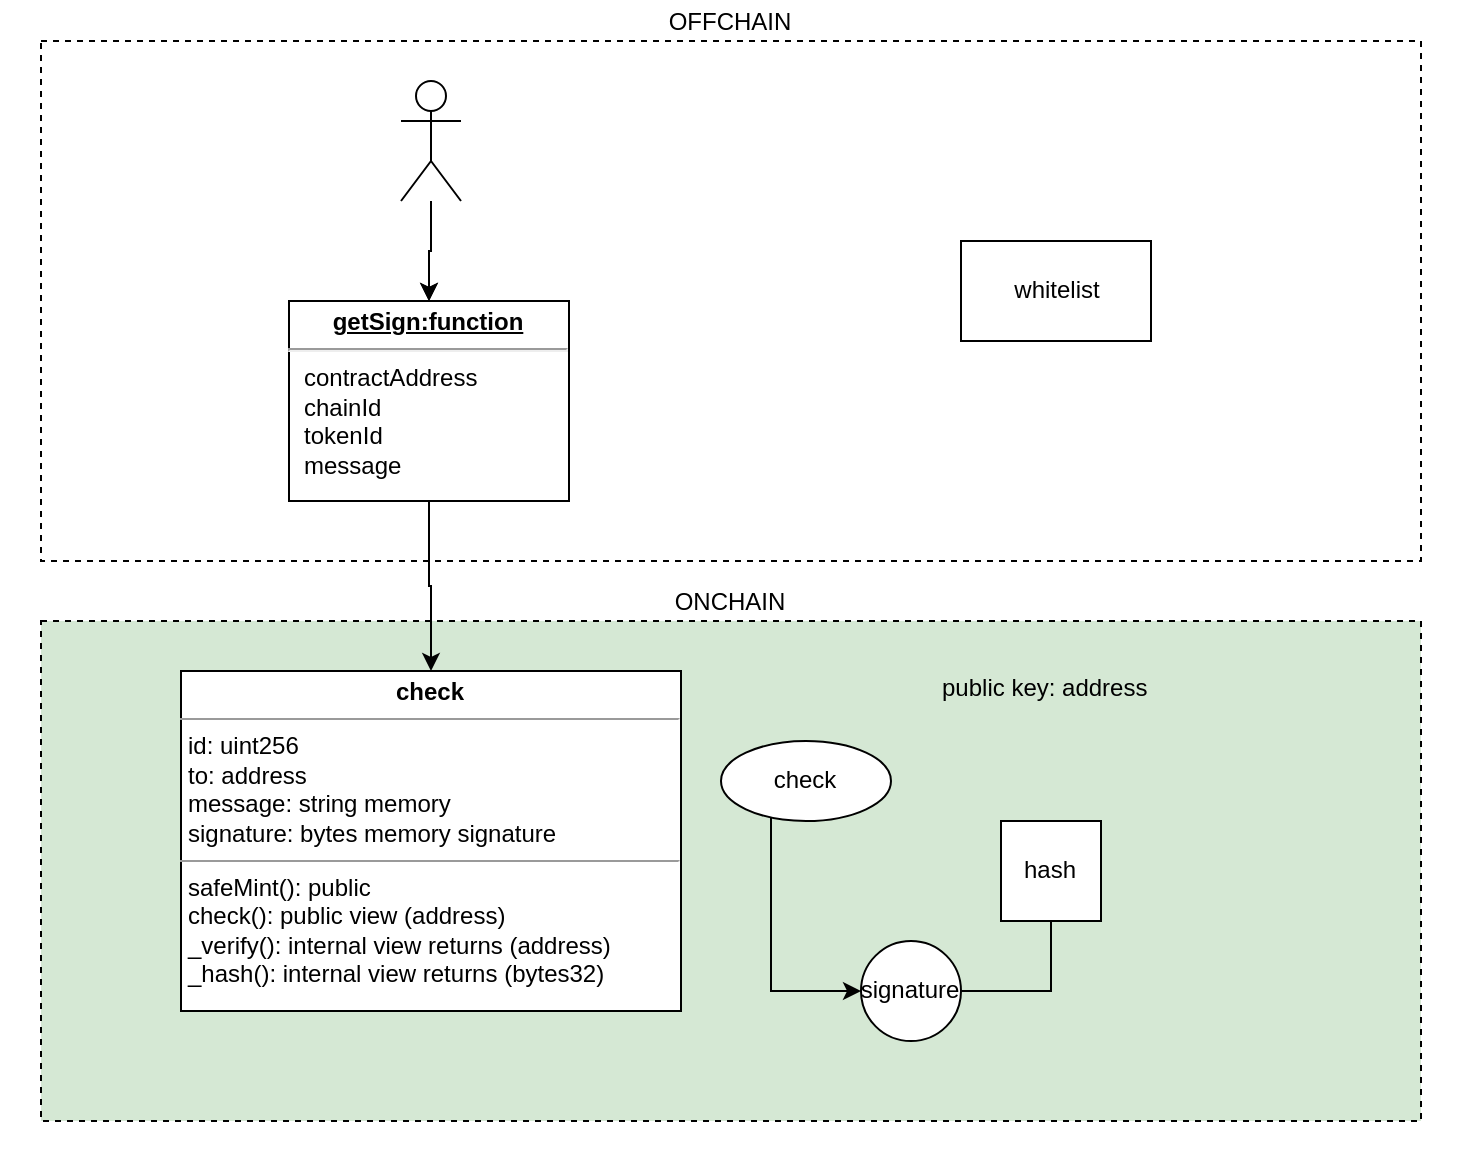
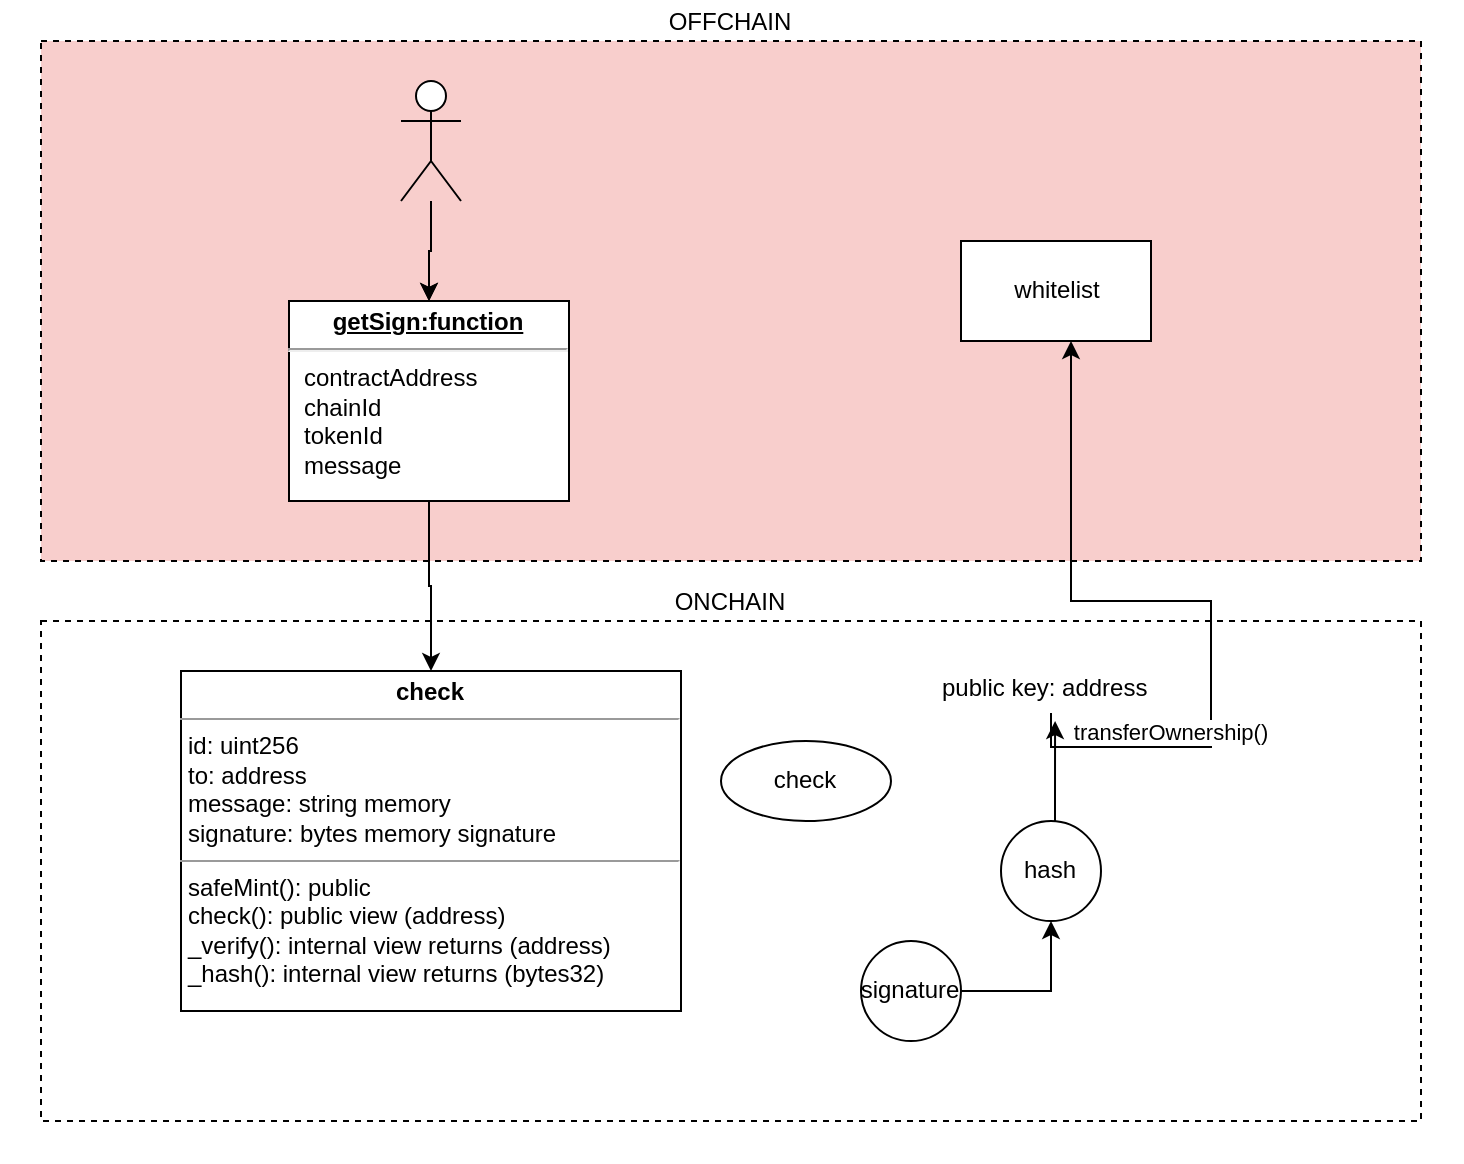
(731, 301) -> (731, 301)
none -> (1083, 601)
none -> (1055, 778)
(731, 871) -> (731, 871)
(1051, 871) -> (1051, 871)
(1051, 930) -> (1051, 936)
(771, 943) -> none
